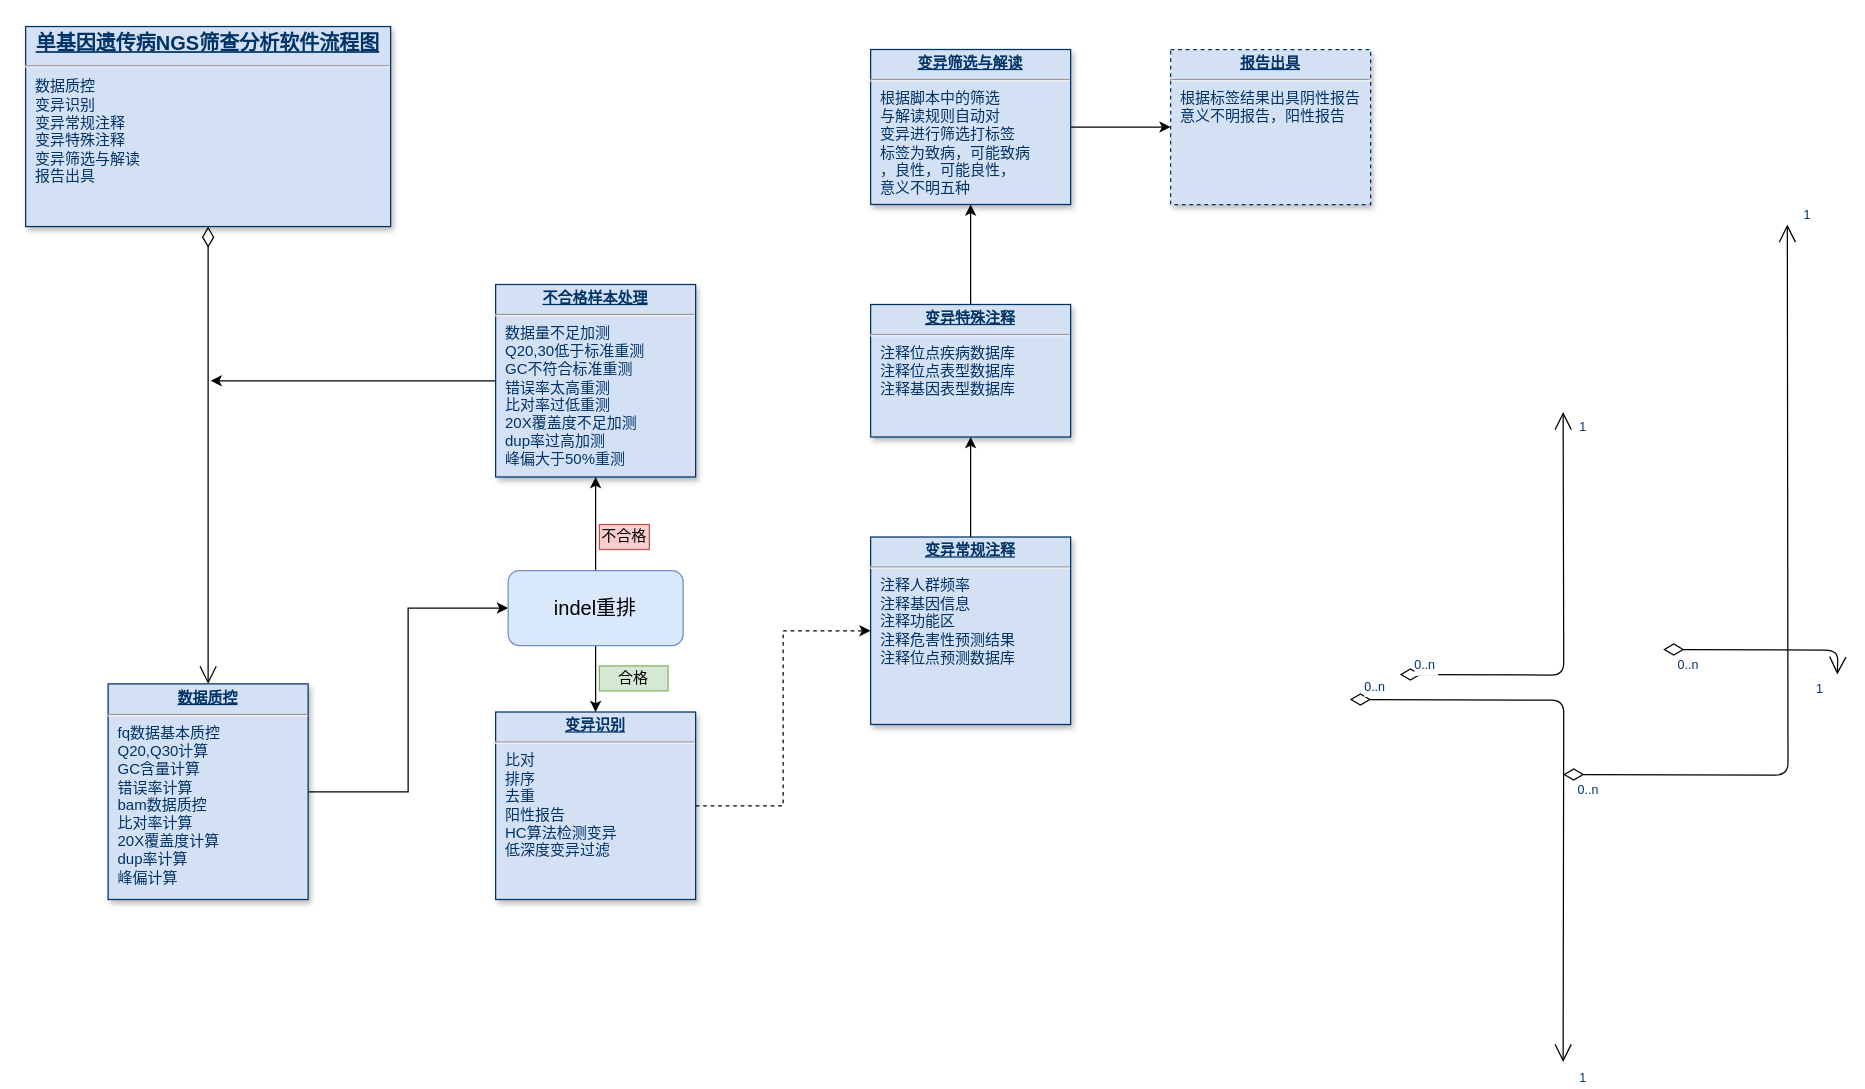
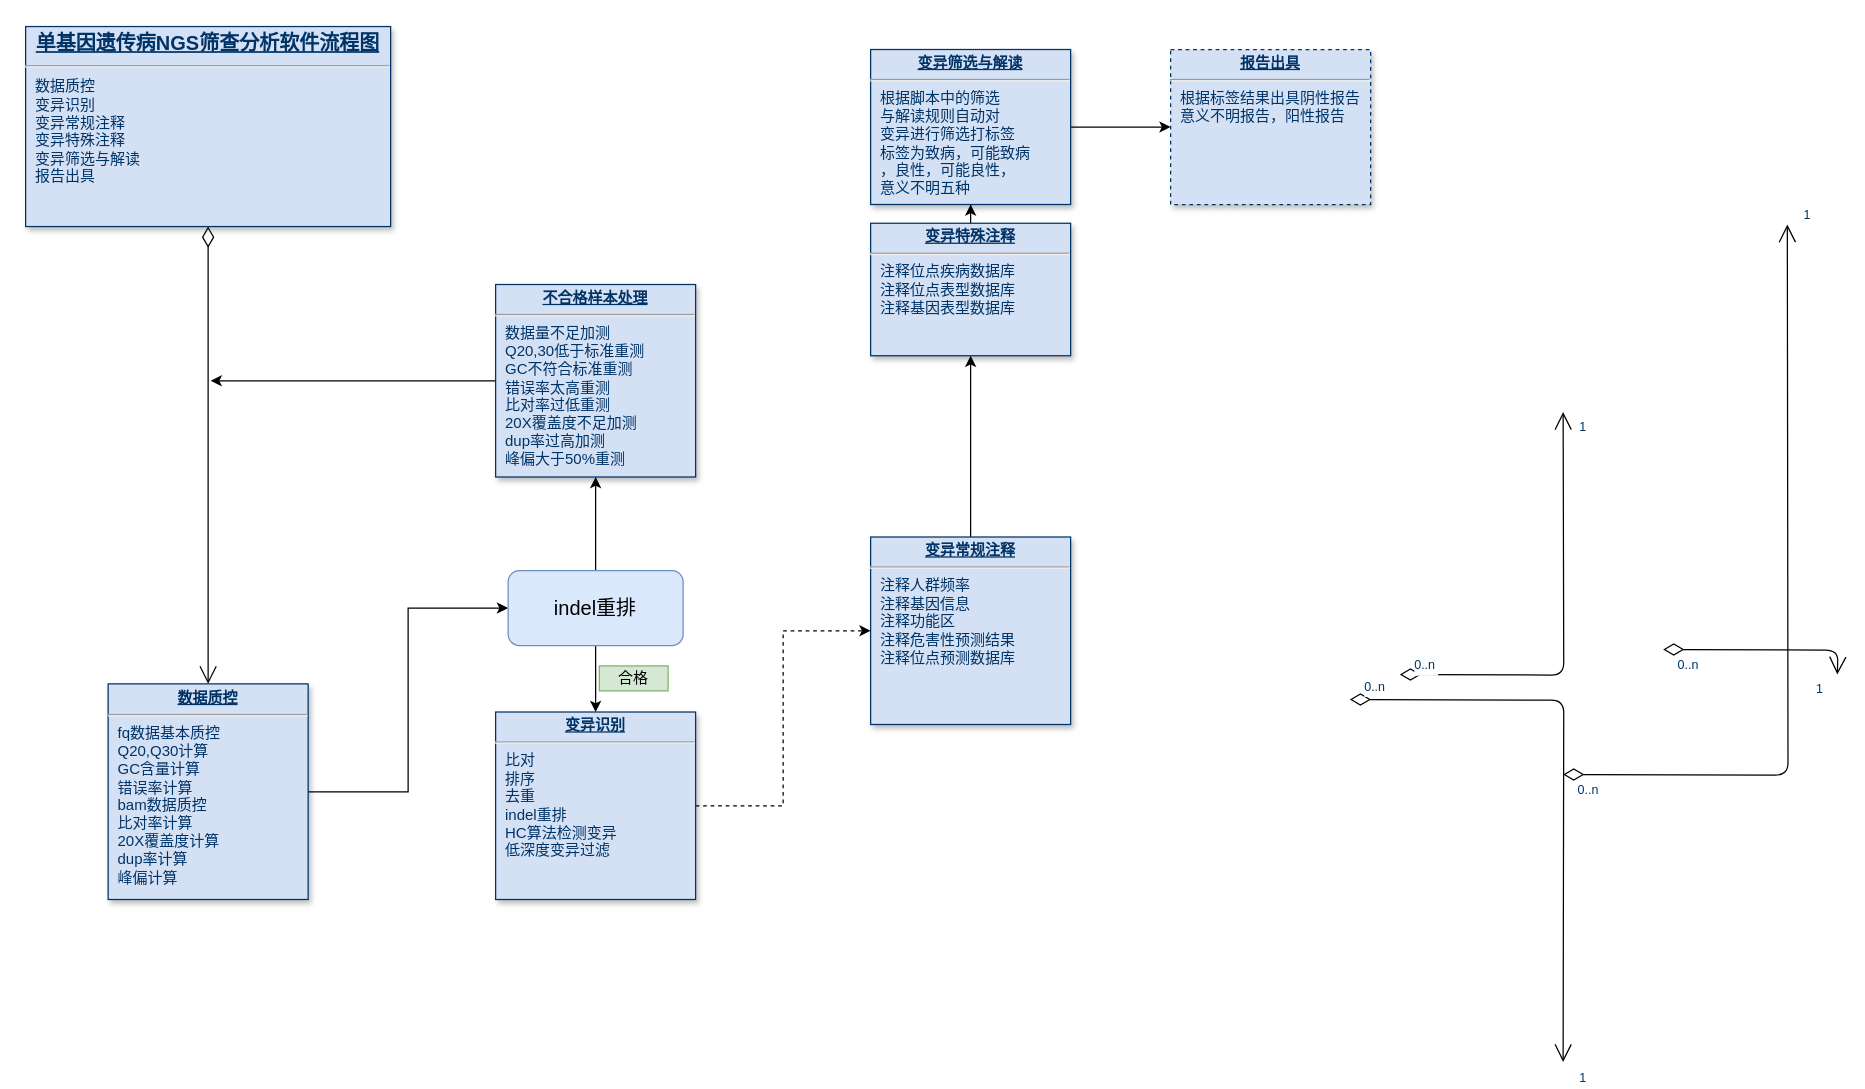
(971, 371) -> (971, 289)
(624, 537) -> none
(549, 775) -> (549, 775)
